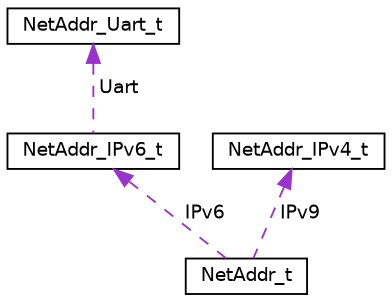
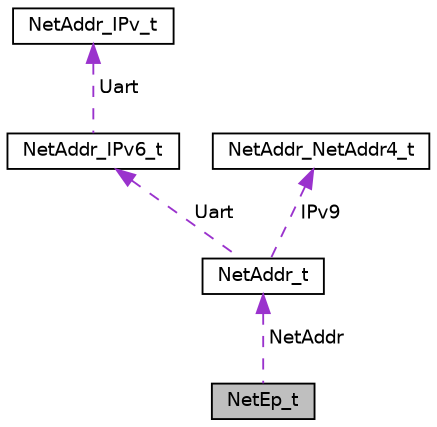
(93, 26) -> (93, 26)
(299, 151) -> (321, 151)
(203, 214) -> (212, 214)
none -> (263, 401)
